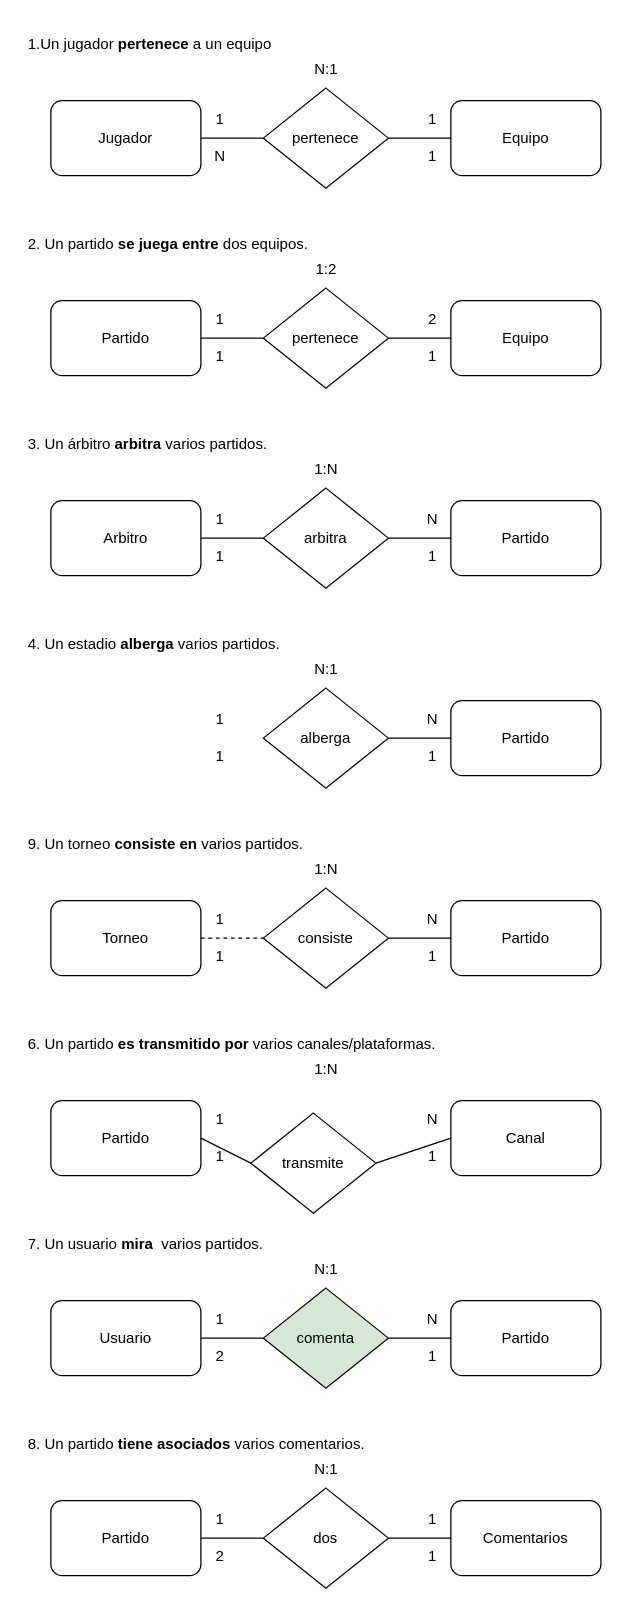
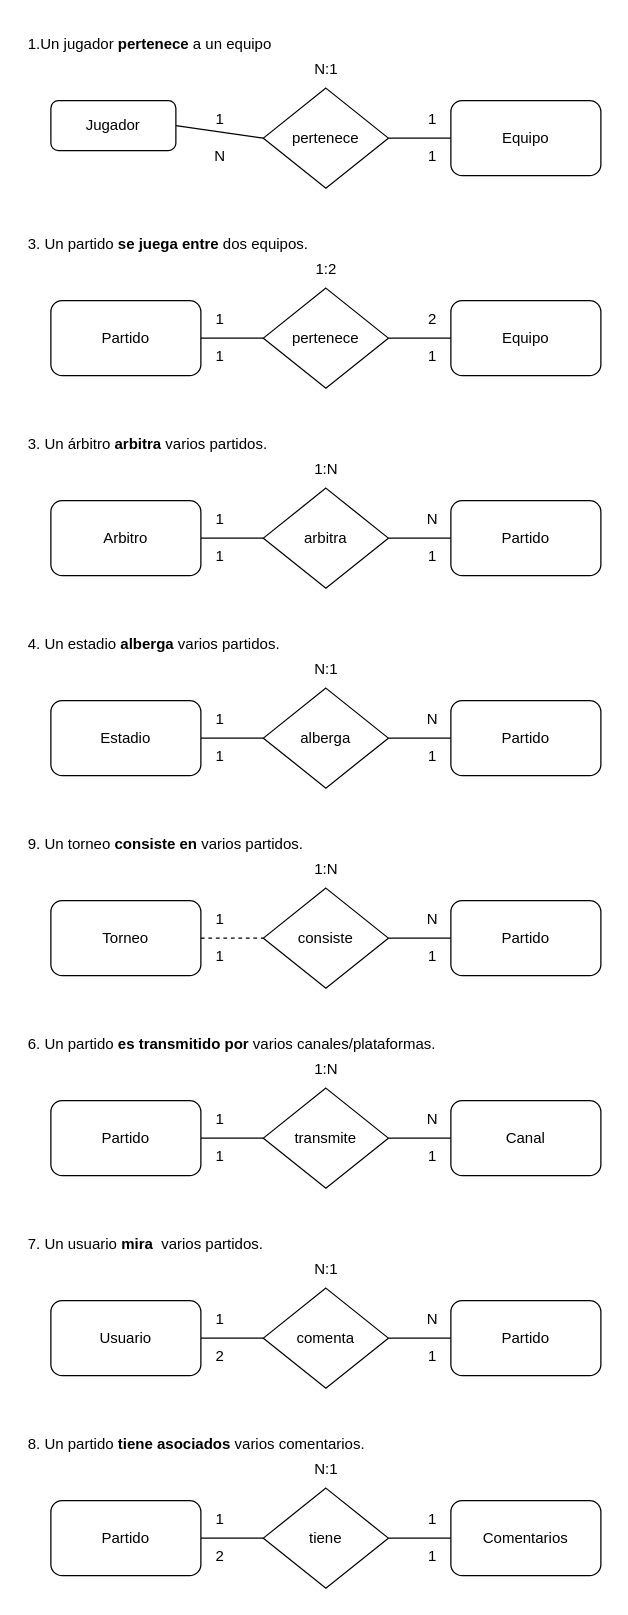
(126, 138) -> (113, 126)
(179, 244) -> (179, 244)
none -> (126, 738)
none -> (232, 738)
(313, 1163) -> (326, 1138)
(326, 1338) -> (326, 1338)
(326, 1538) -> (326, 1538)
